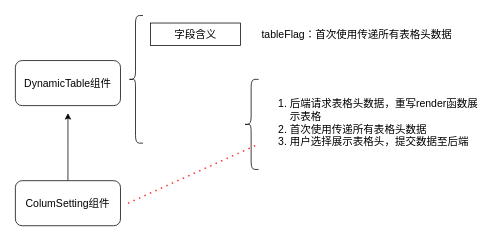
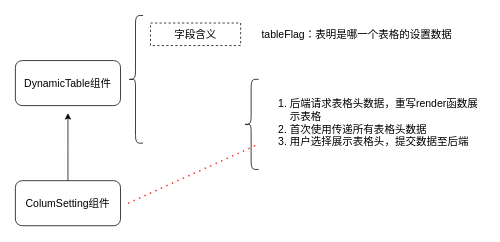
(195, 34) -> (195, 34)
(357, 34) -> (357, 34)
